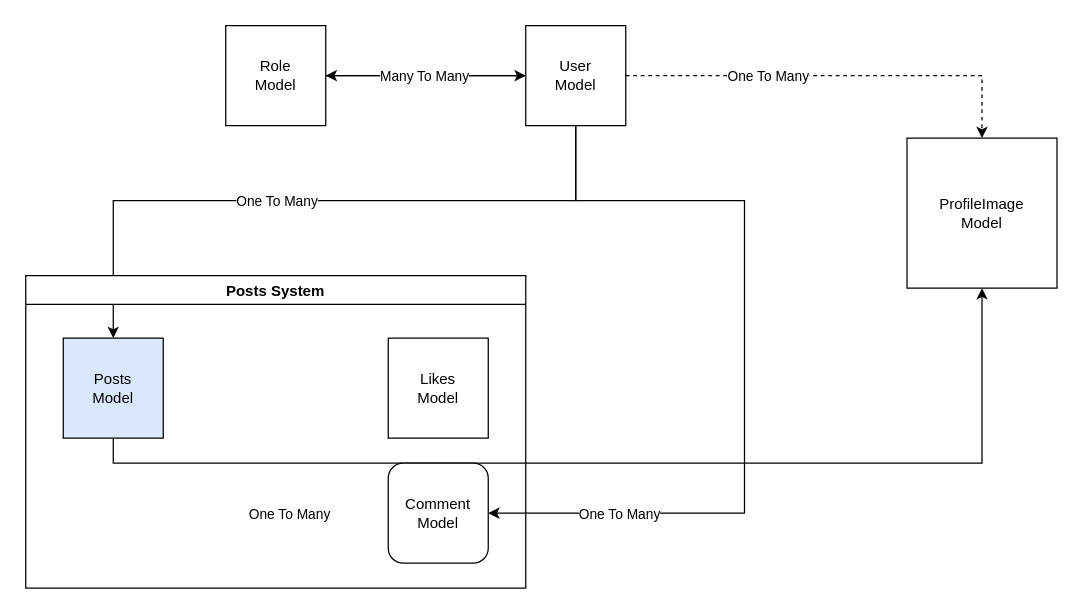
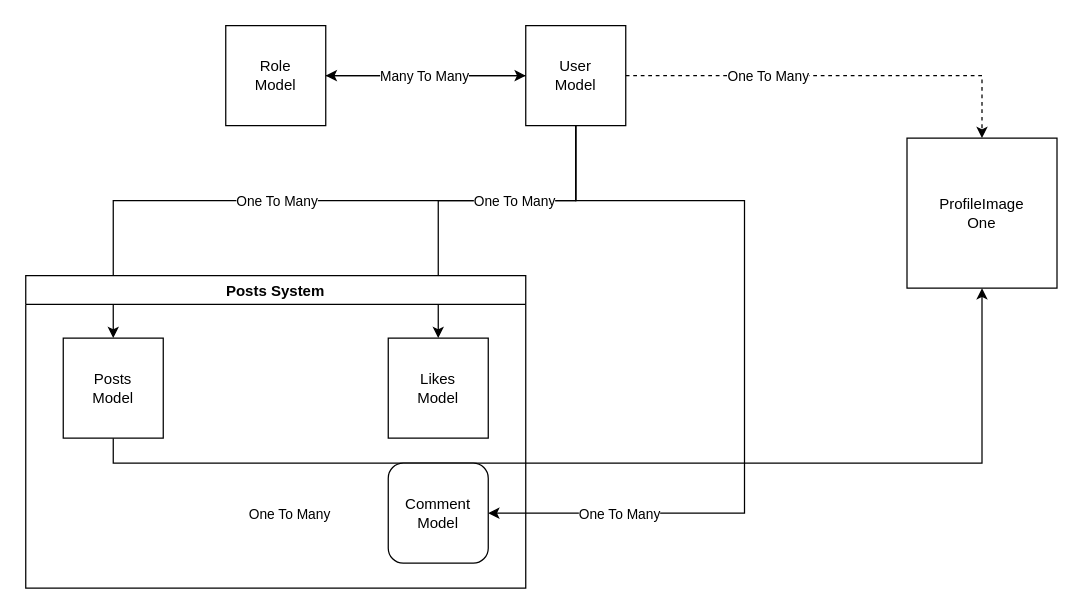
(982, 213) -> (982, 213)
none -> (438, 239)
(113, 388) -> (113, 388)
